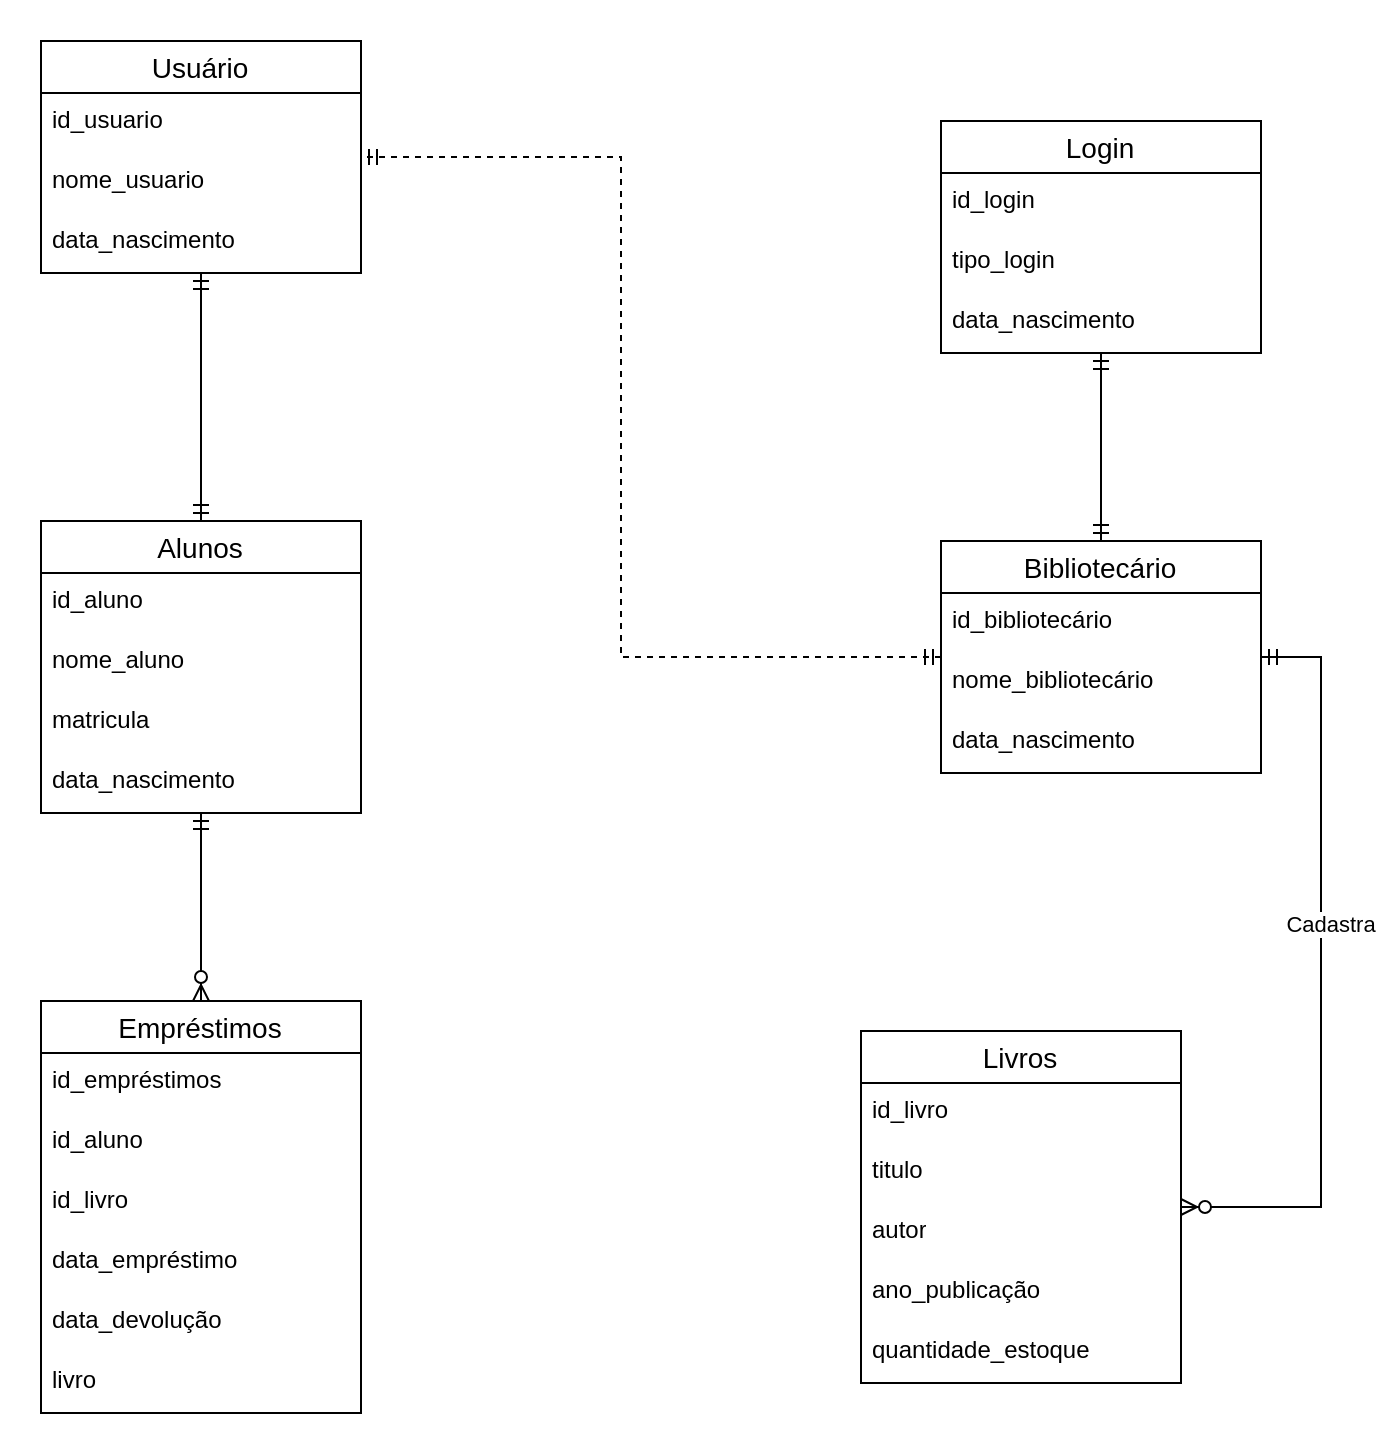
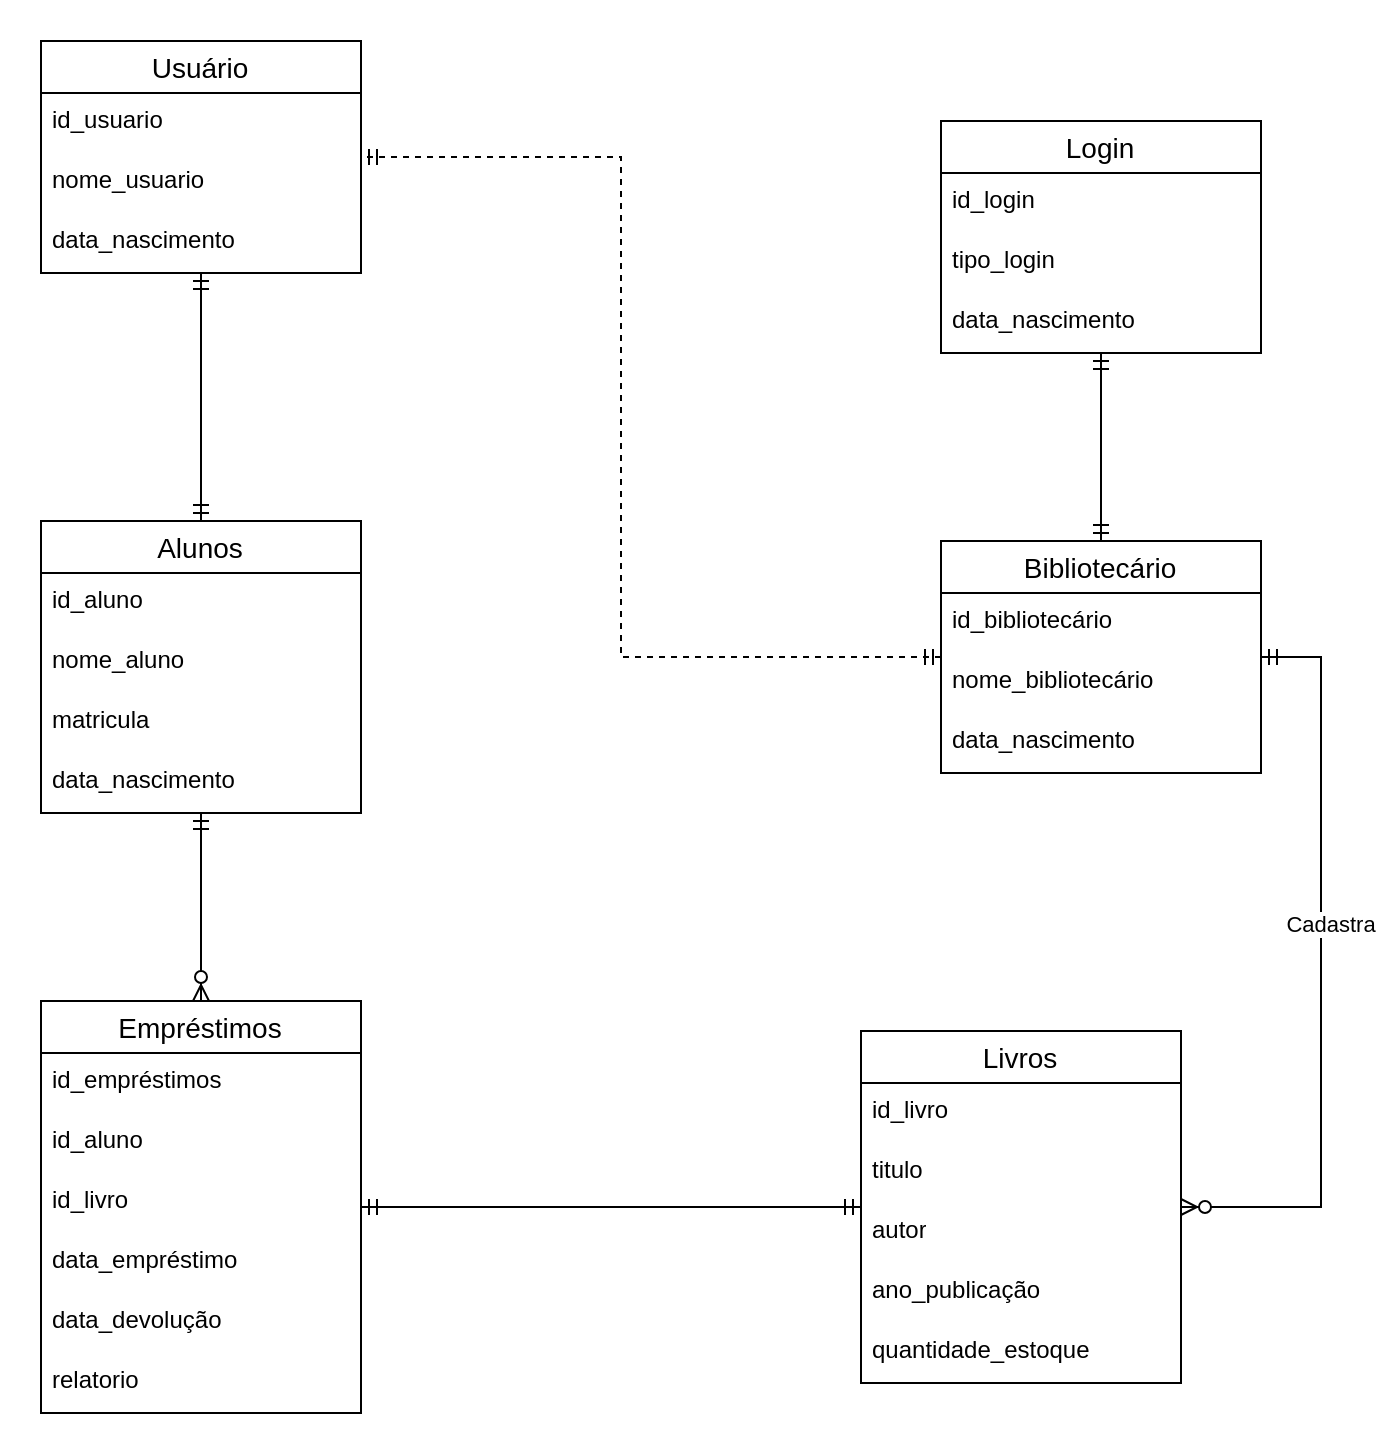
none -> (611, 1207)
(80, 1381) -> (107, 1381)
